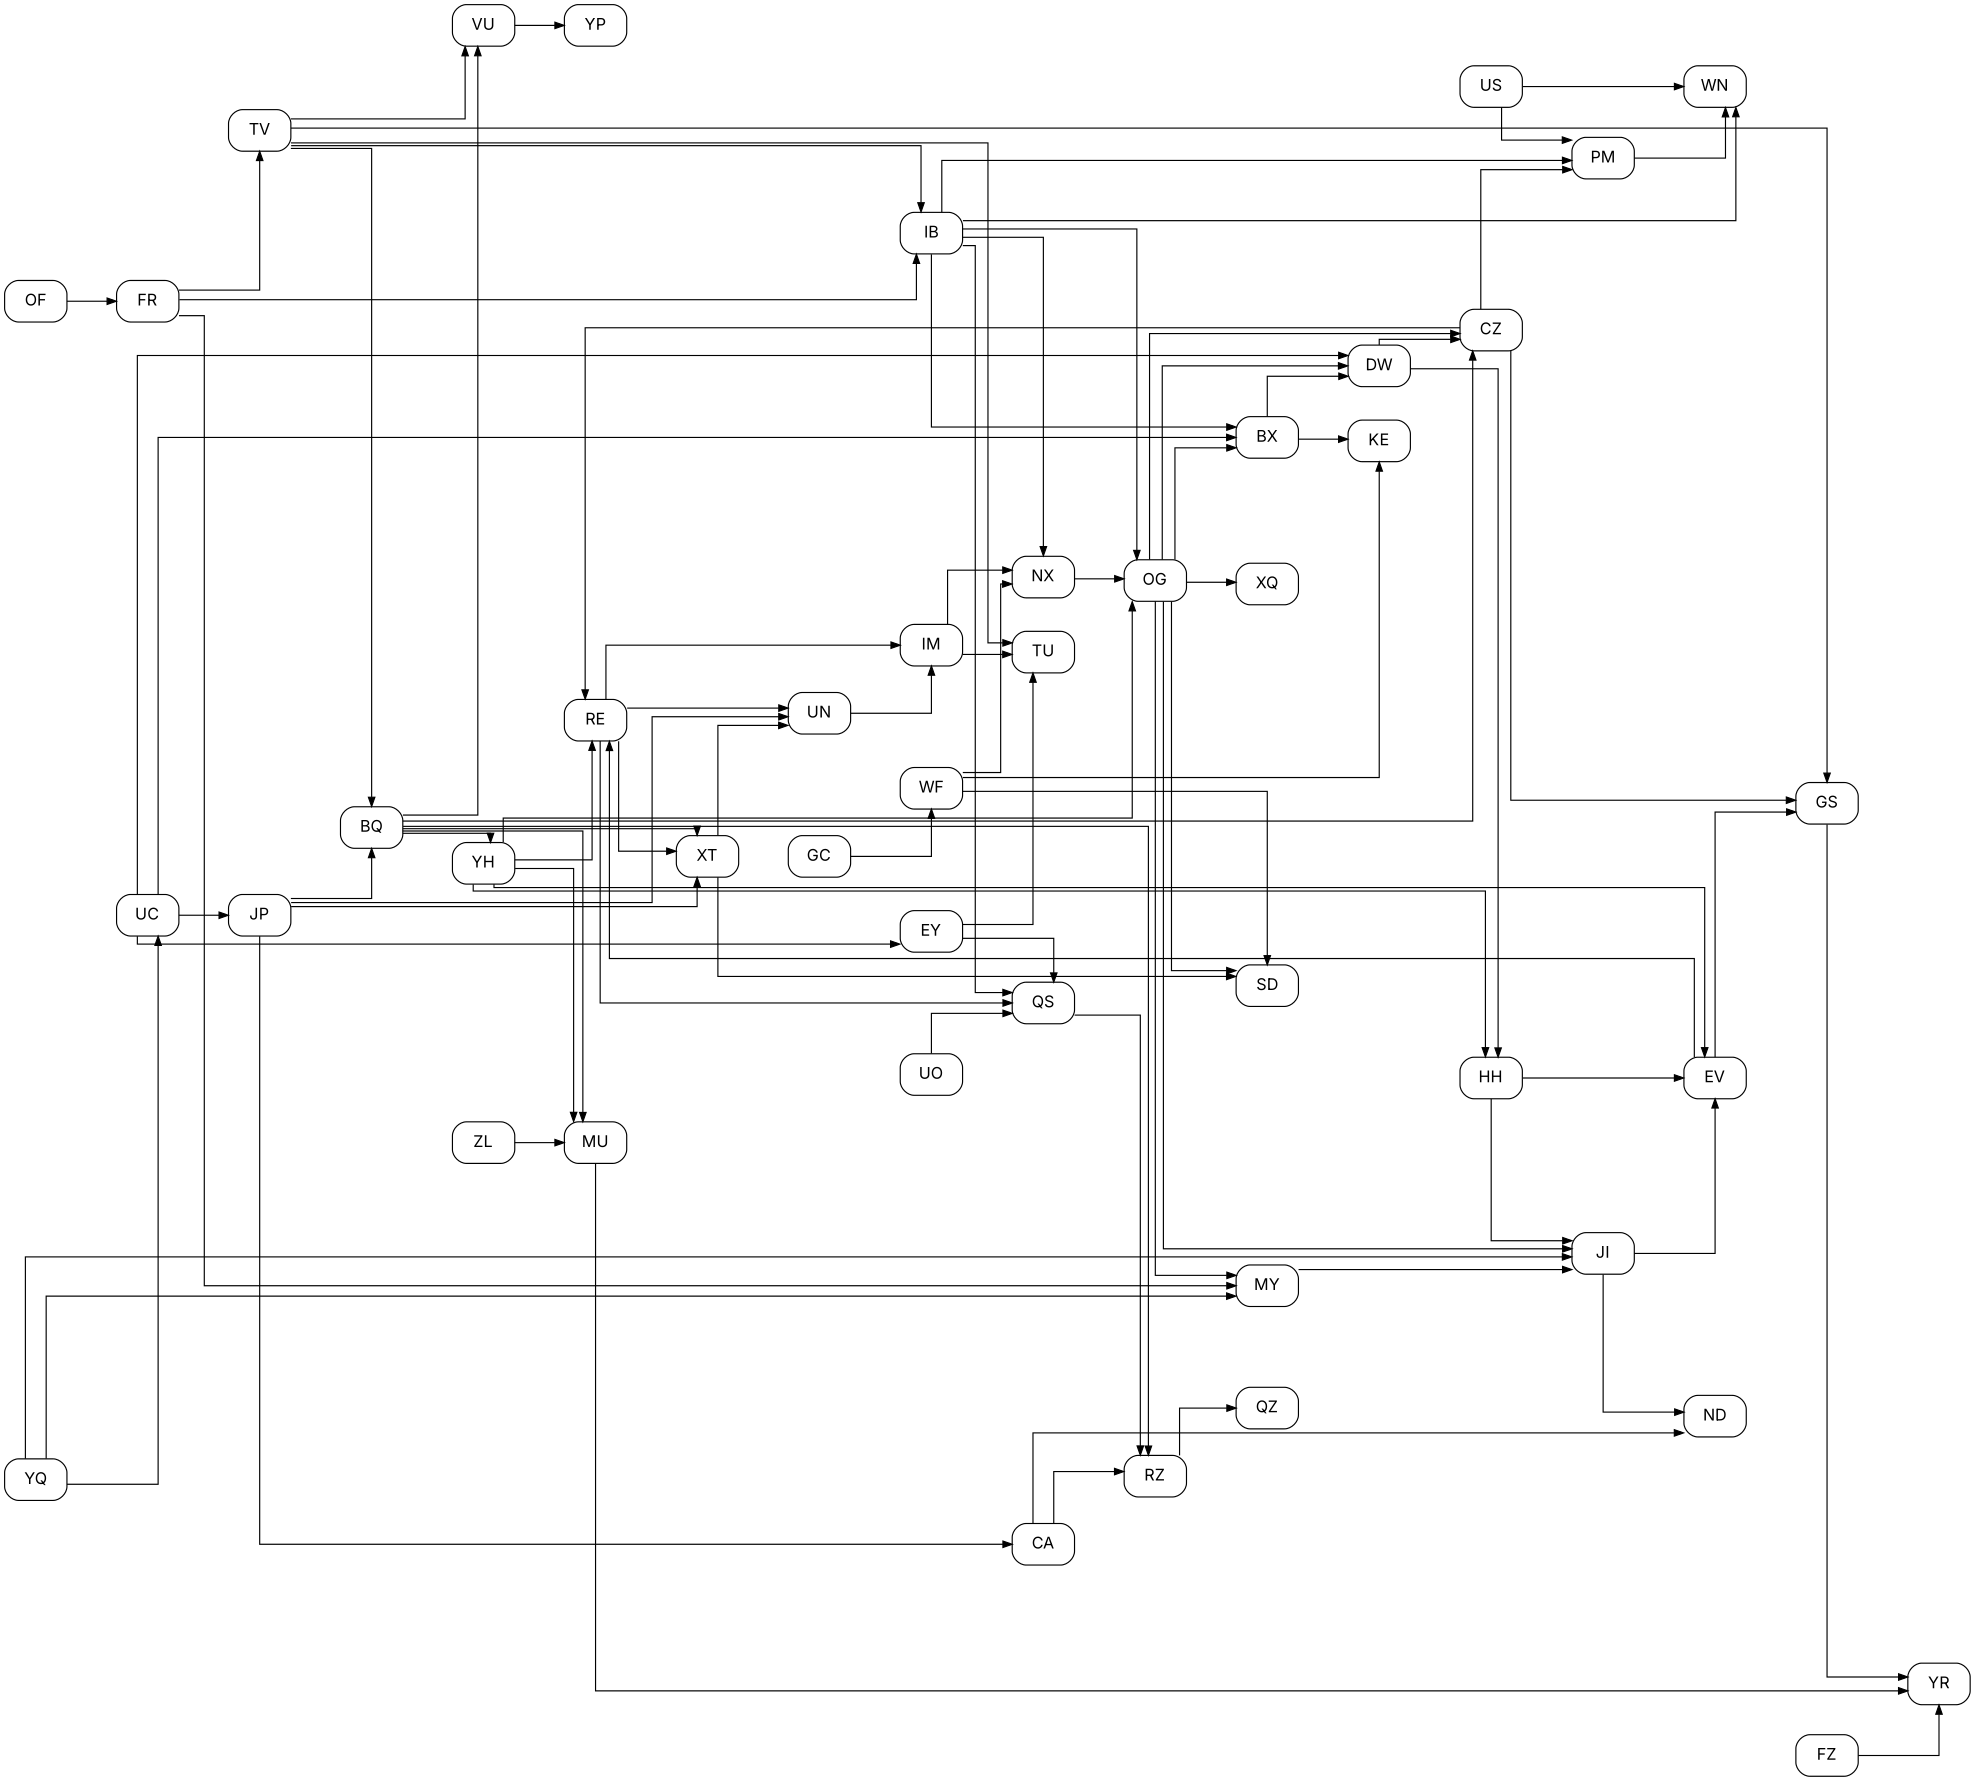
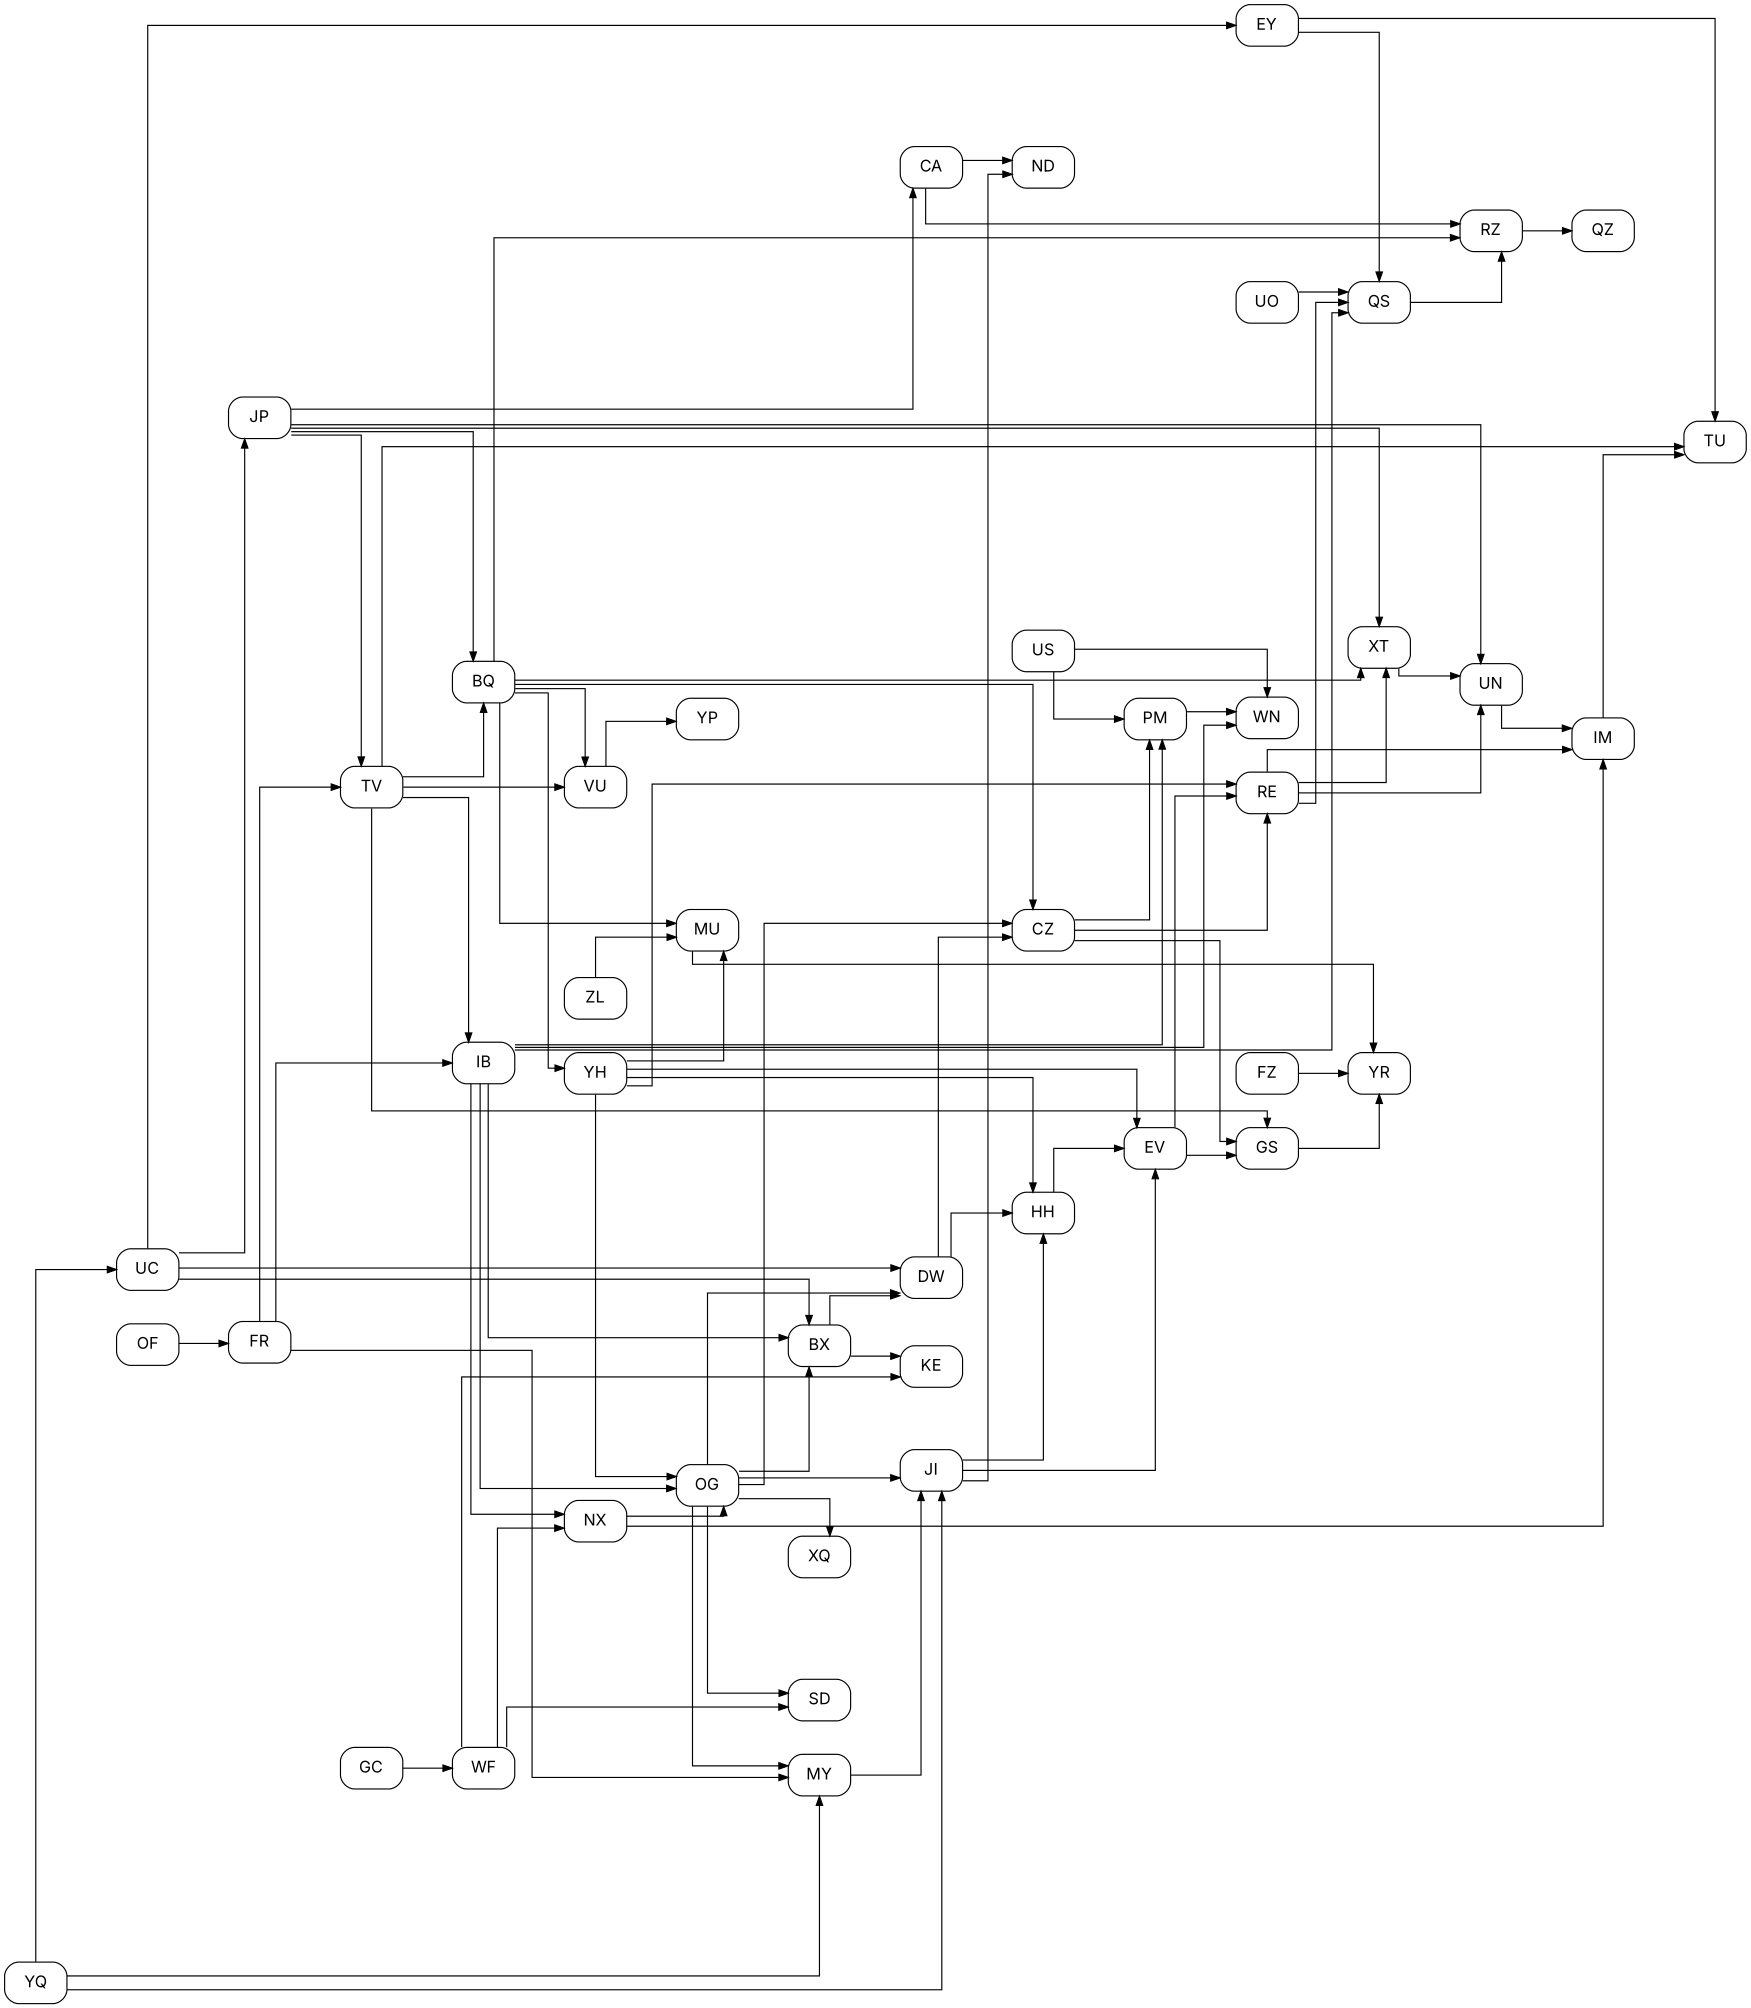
none -> (361, 561)
(948, 570) -> (1494, 1526)
(923, 976) -> none
(1491, 1206) -> (1043, 1392)
